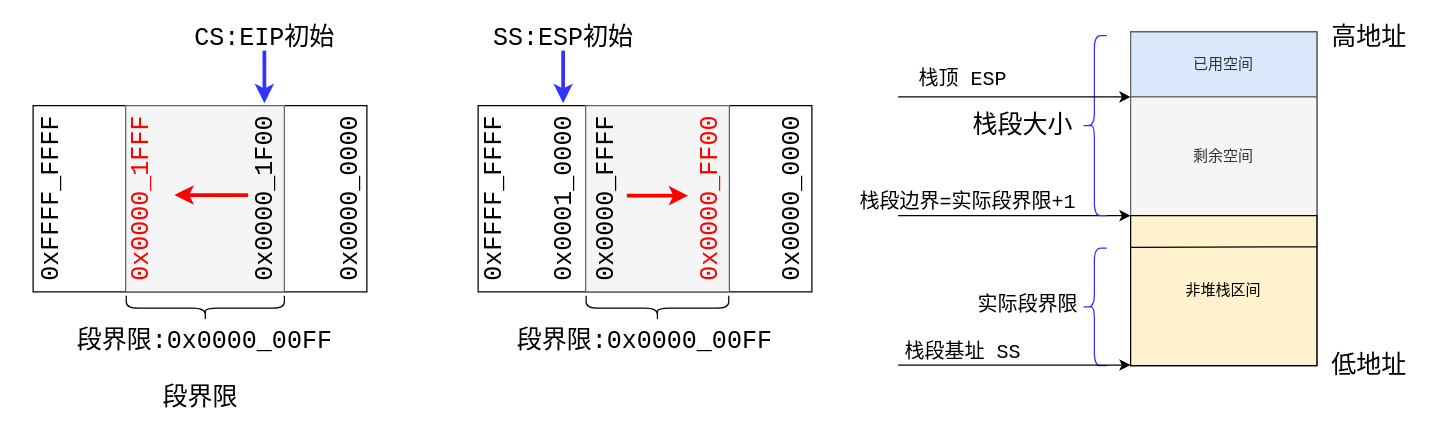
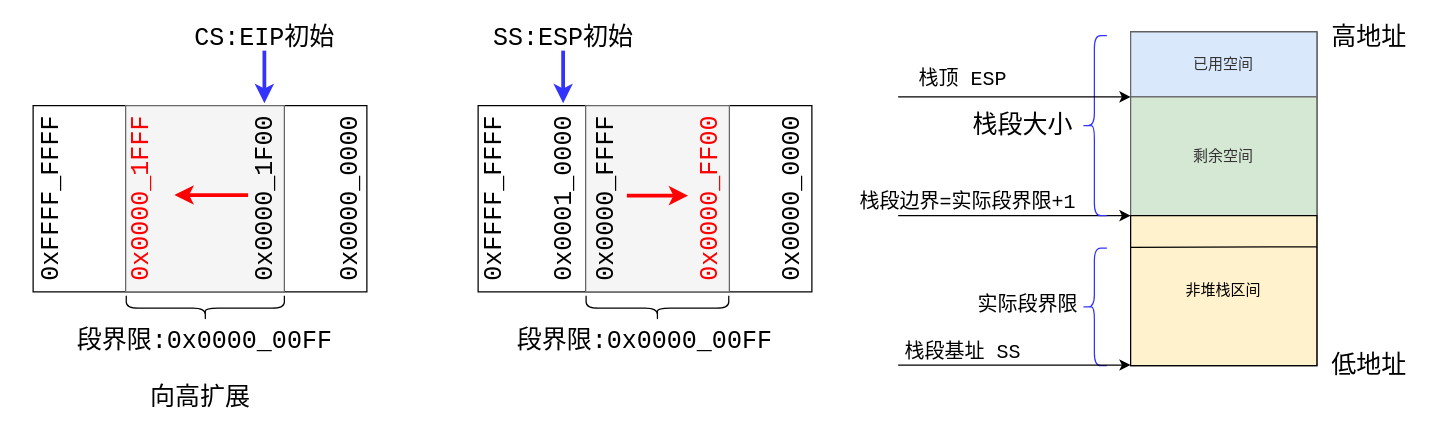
(1224, 156) -> (1224, 156)
(201, 396) -> (201, 396)
